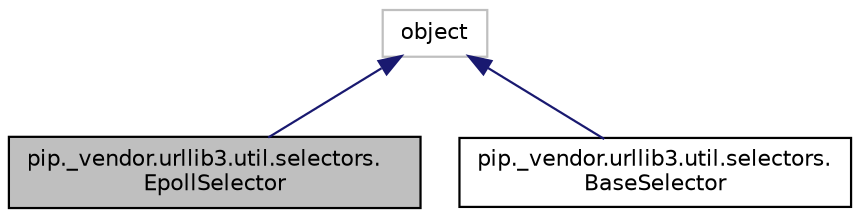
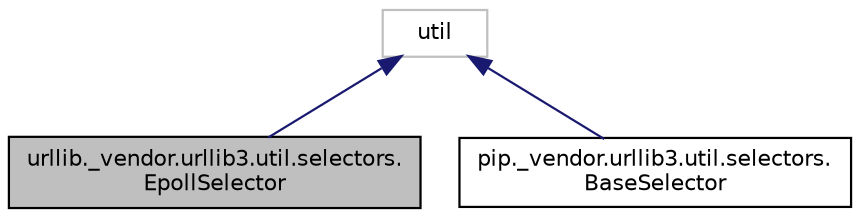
(435, 33) -> (435, 33)
(215, 172) -> (215, 172)
